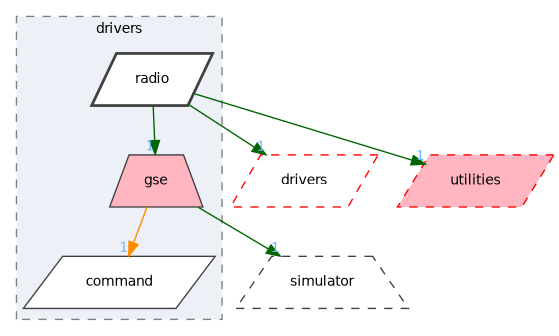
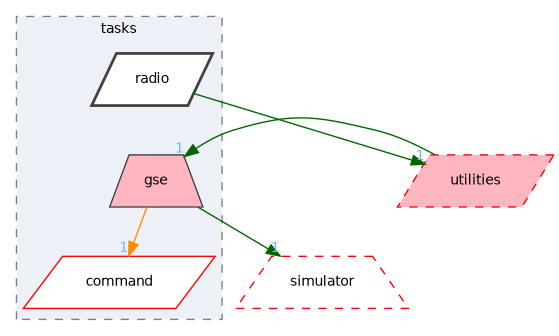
(119, 29) -> (119, 29)
(154, 123) -> (316, 119)
(304, 181) -> none
(119, 282) -> (119, 282)
(322, 282) -> (322, 282)
